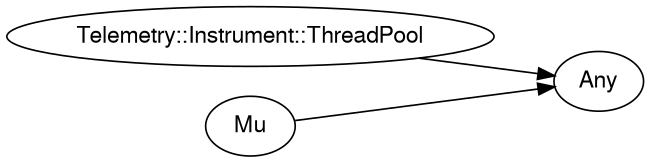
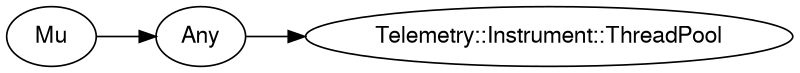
(478, 66) -> (267, 37)
